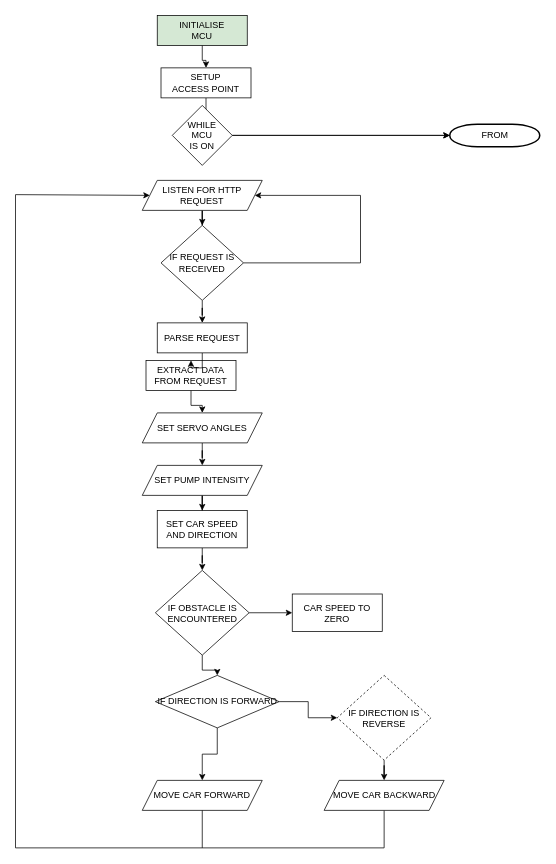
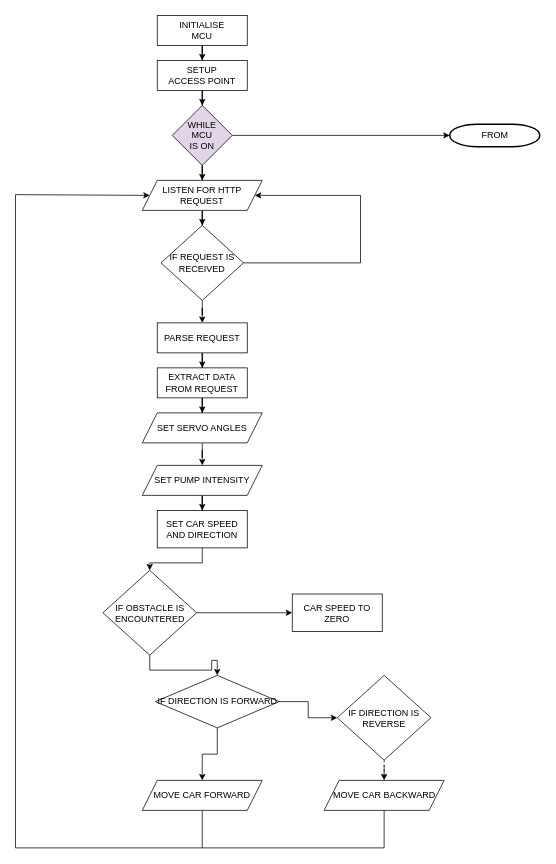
(202, 30) -> (202, 30)
(206, 83) -> (202, 75)
(202, 135) -> (202, 135)
(445, 135) -> (202, 175)
(191, 375) -> (202, 383)
(202, 613) -> (150, 613)
(384, 718) -> (384, 718)
(384, 774) -> (384, 774)
